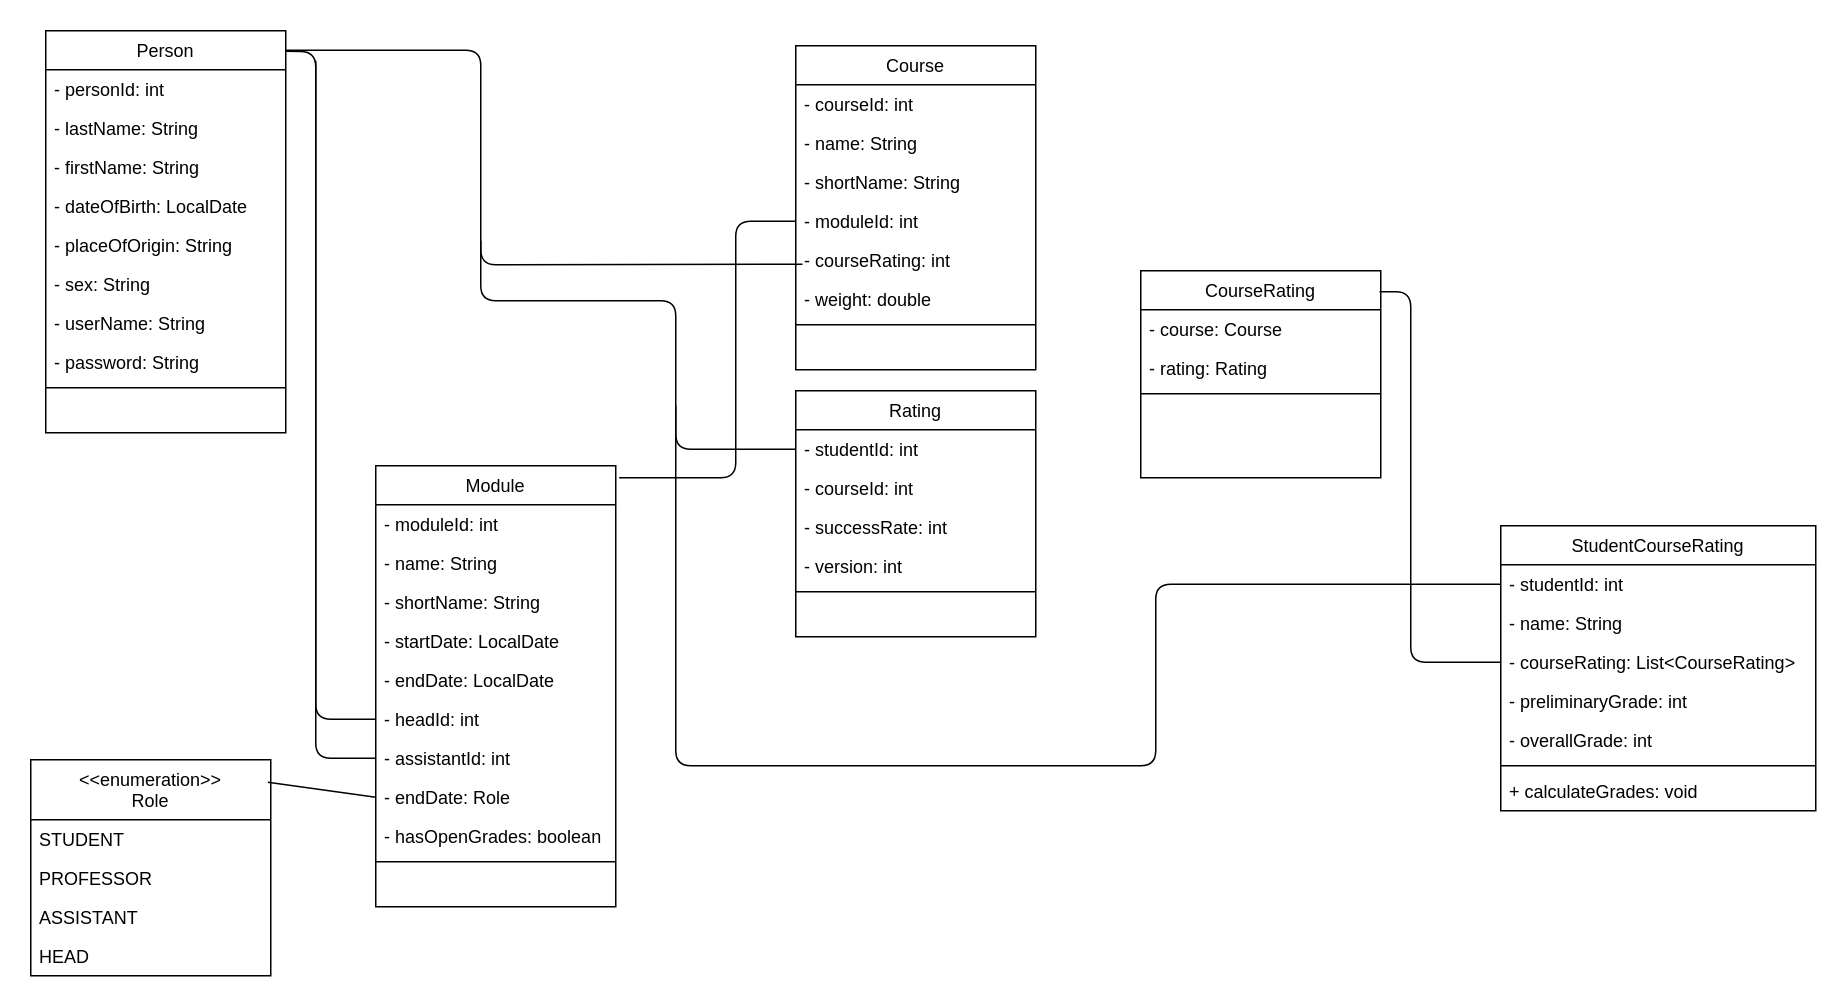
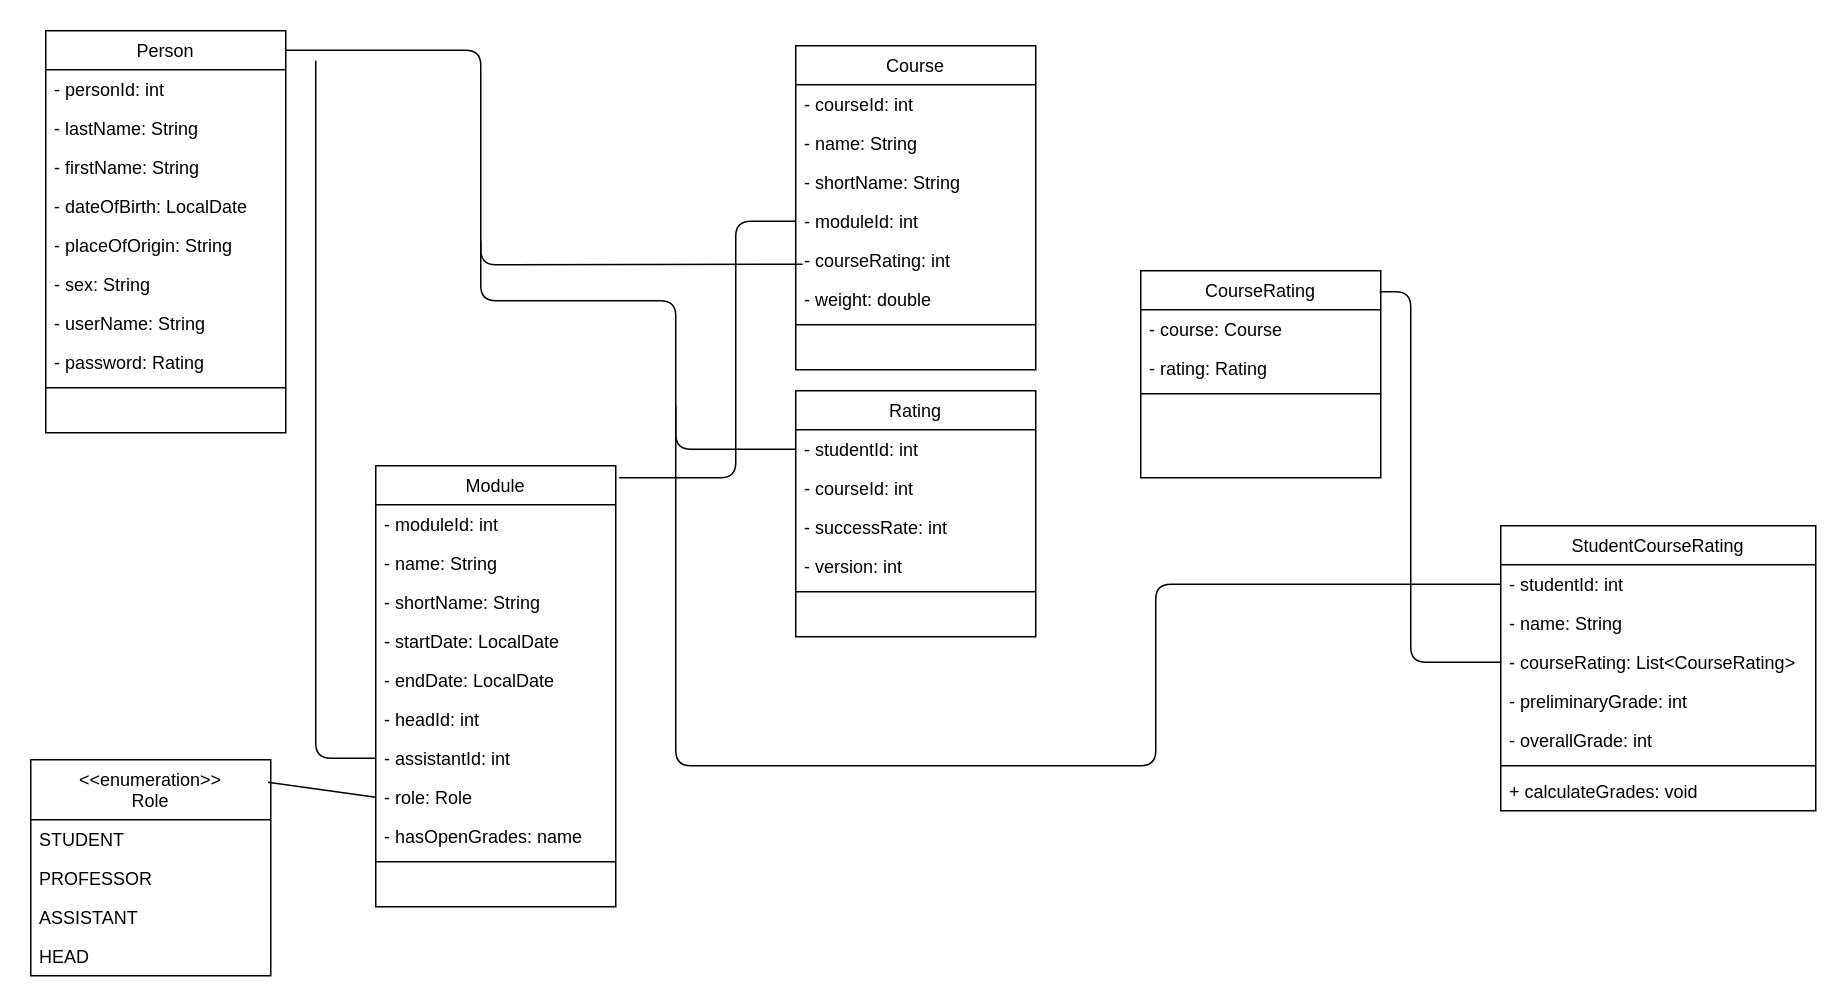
(135, 363) -> (135, 363)
(345, 719) -> none
(450, 798) -> (433, 798)
(496, 837) -> (483, 837)
